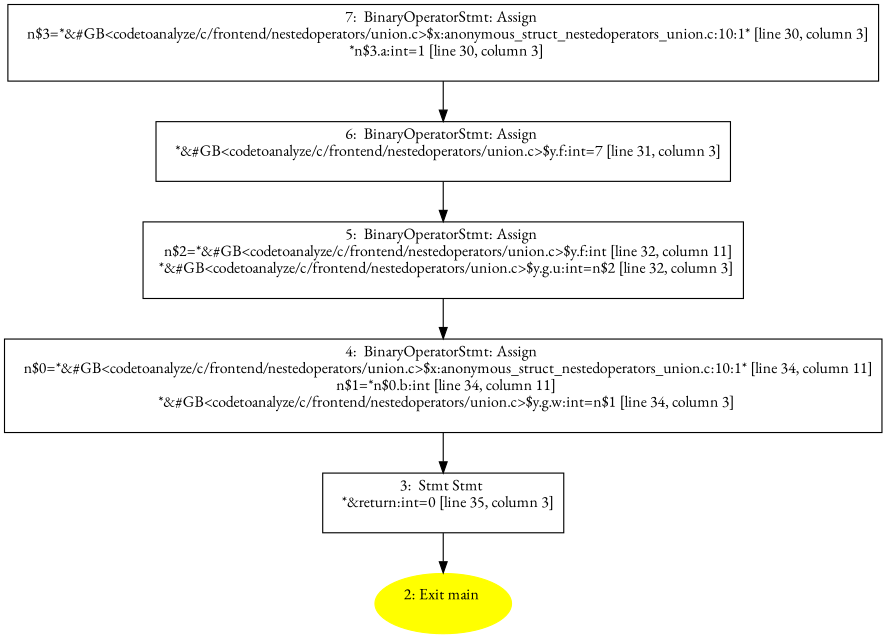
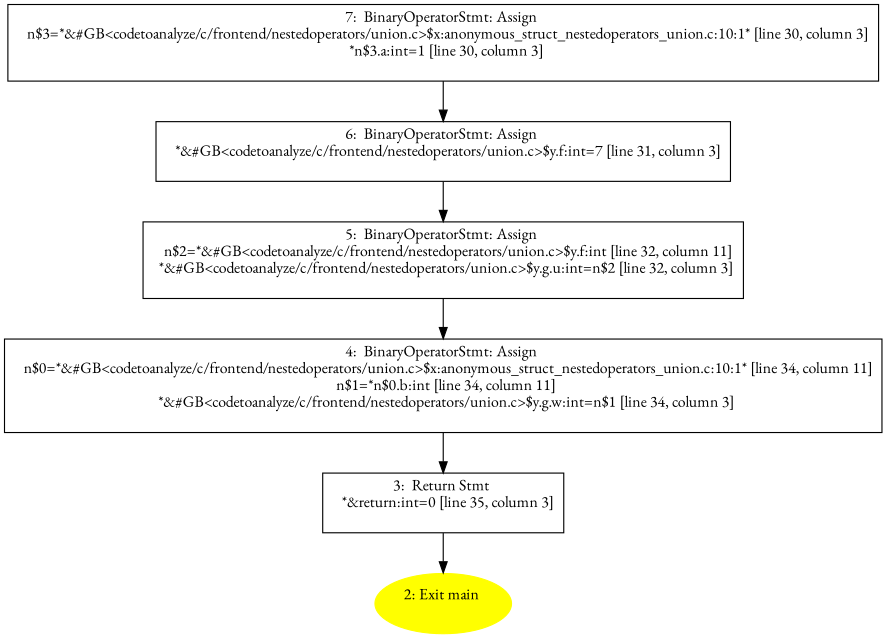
(443, 503) -> (443, 503)
